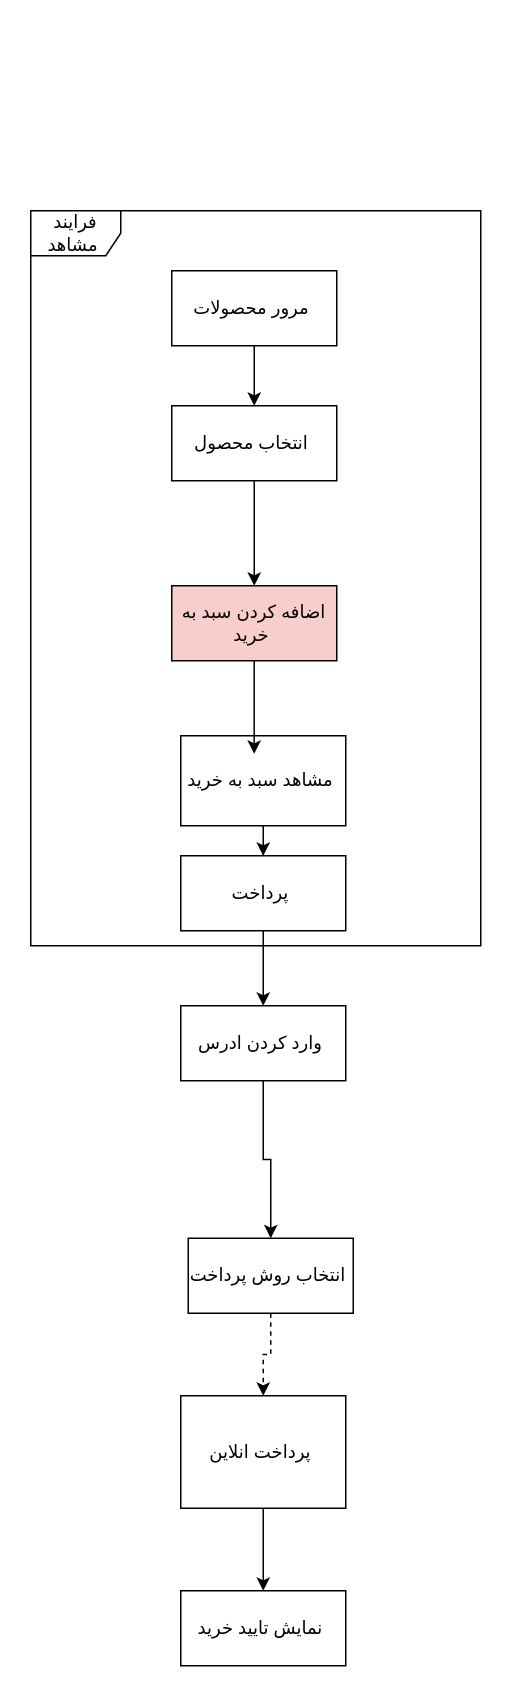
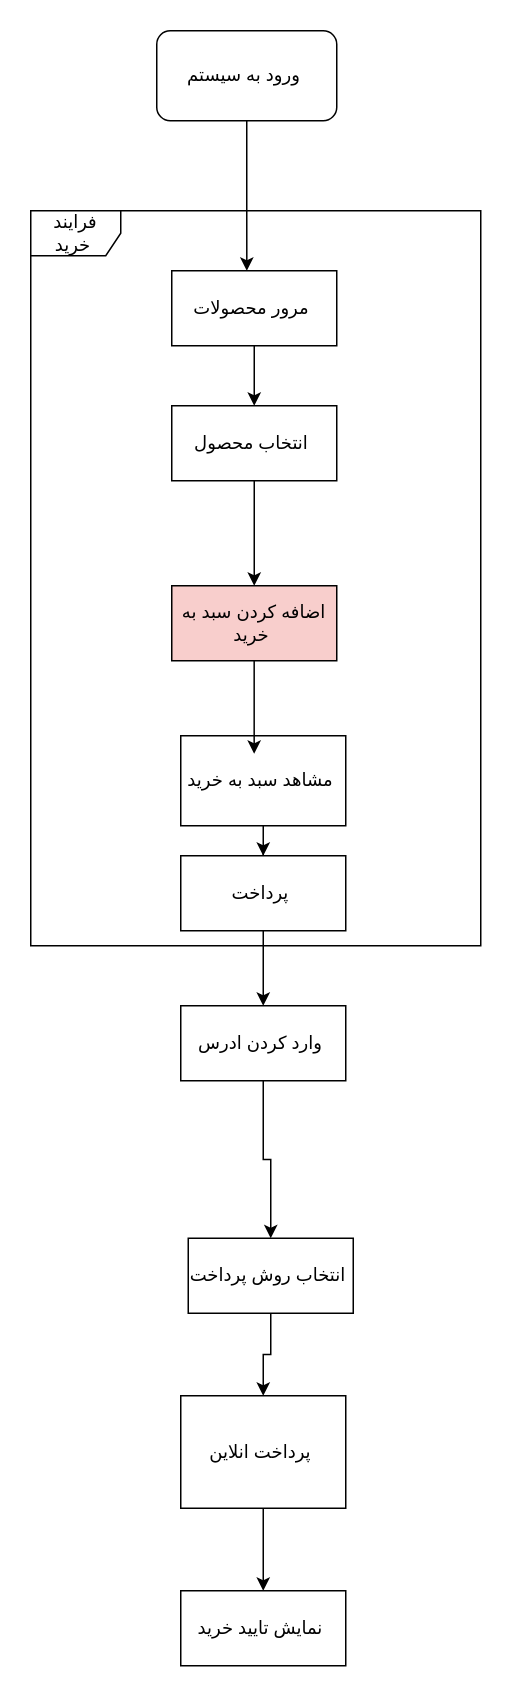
none -> (247, 76)
none -> (247, 191)
(76, 233) -> (76, 233)
(271, 1355) -> (271, 1355)
